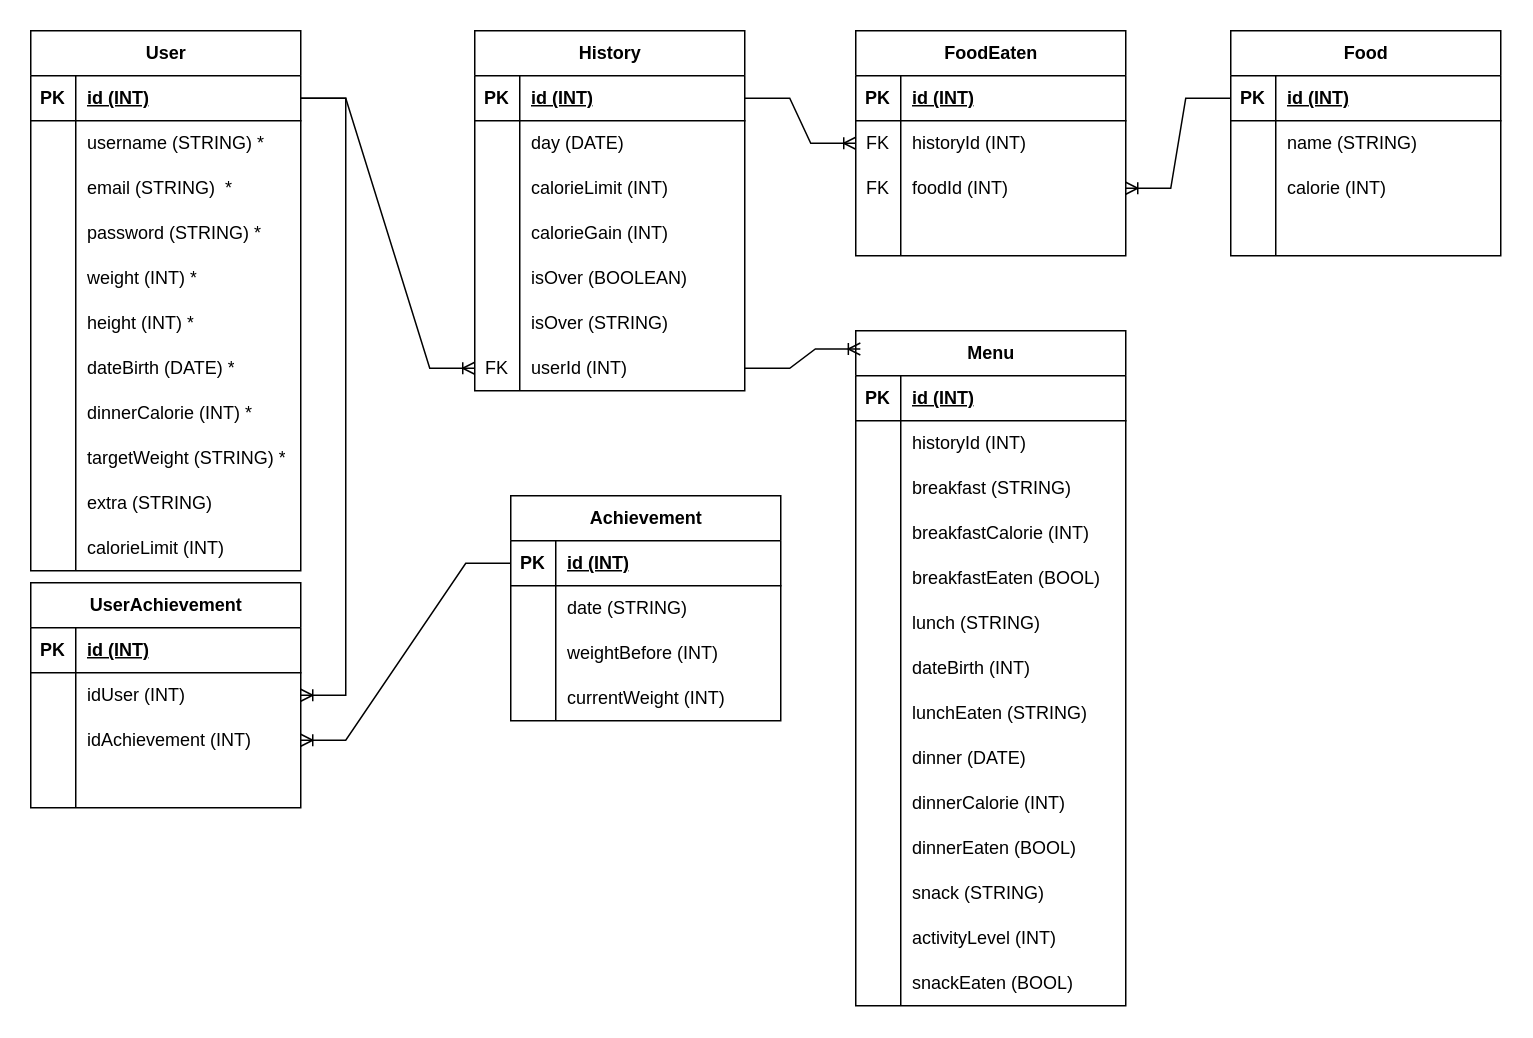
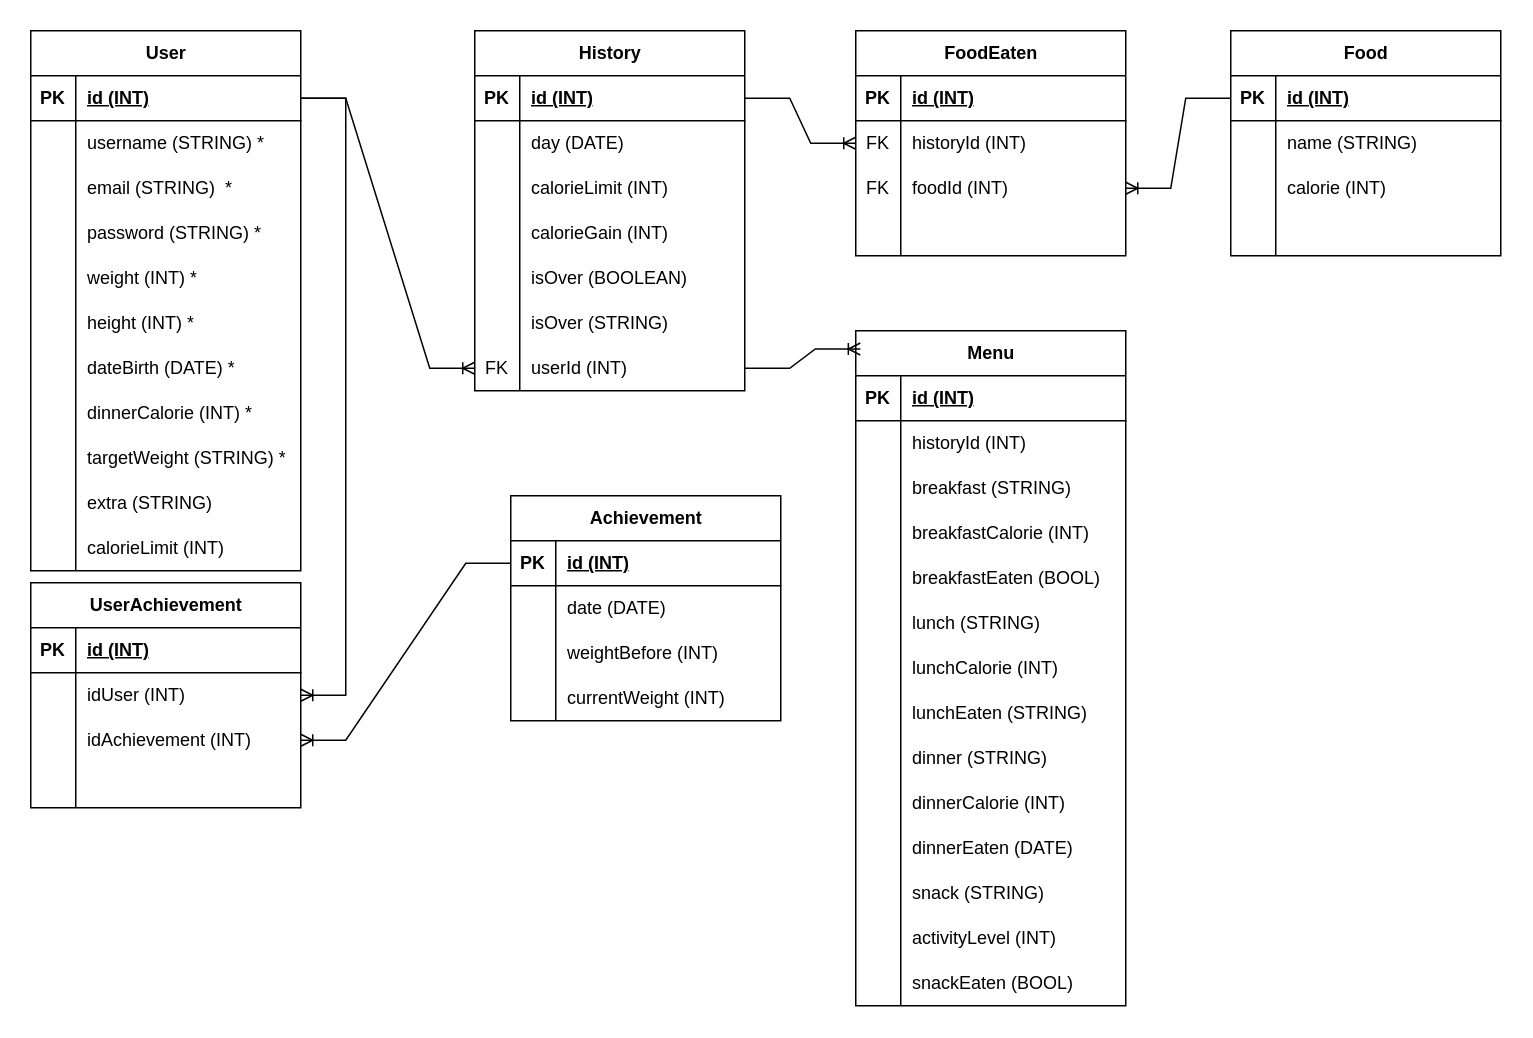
(631, 608) -> (621, 608)
(984, 668) -> (994, 668)
(974, 758) -> (984, 758)
(999, 848) -> (999, 848)
